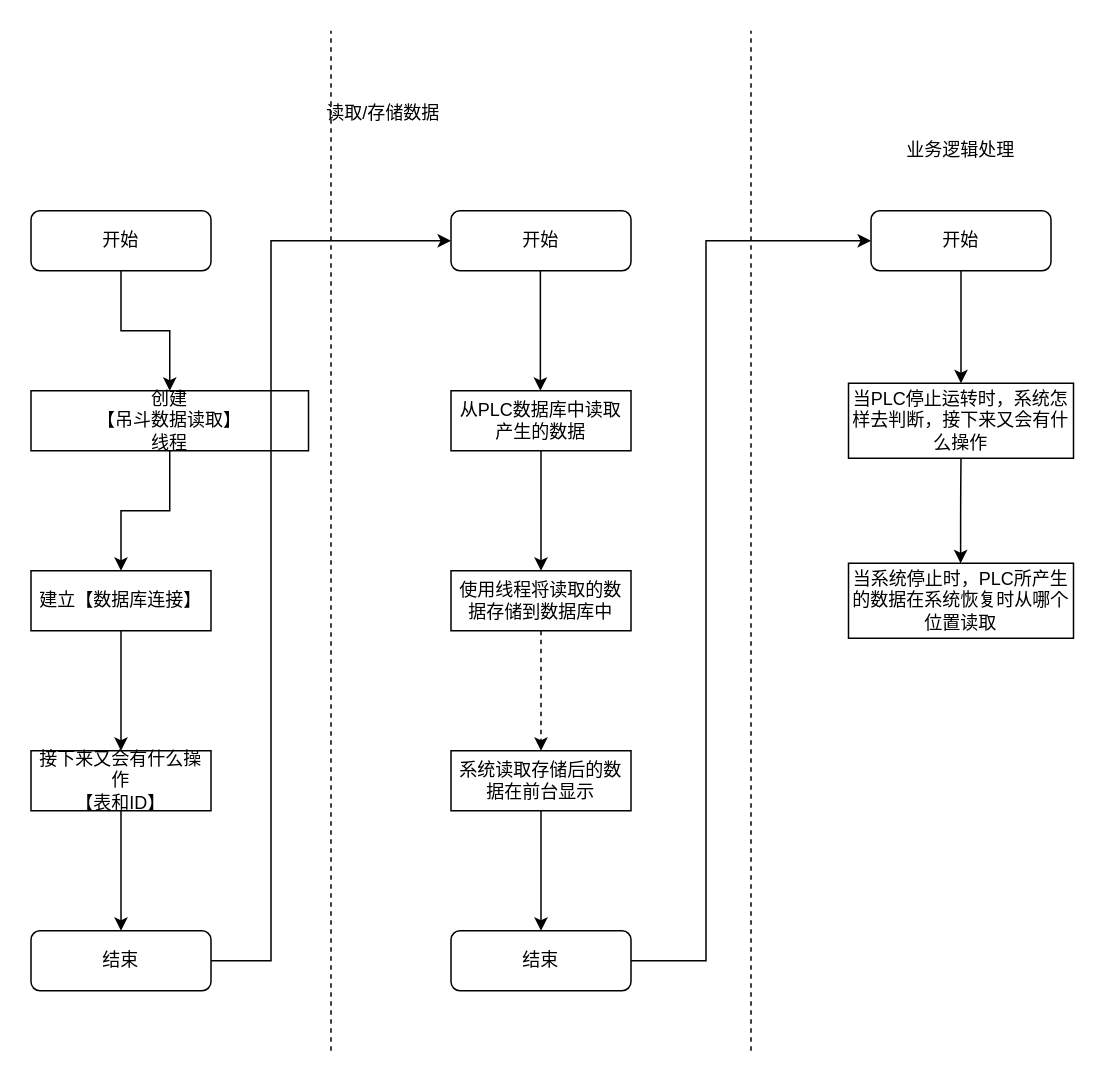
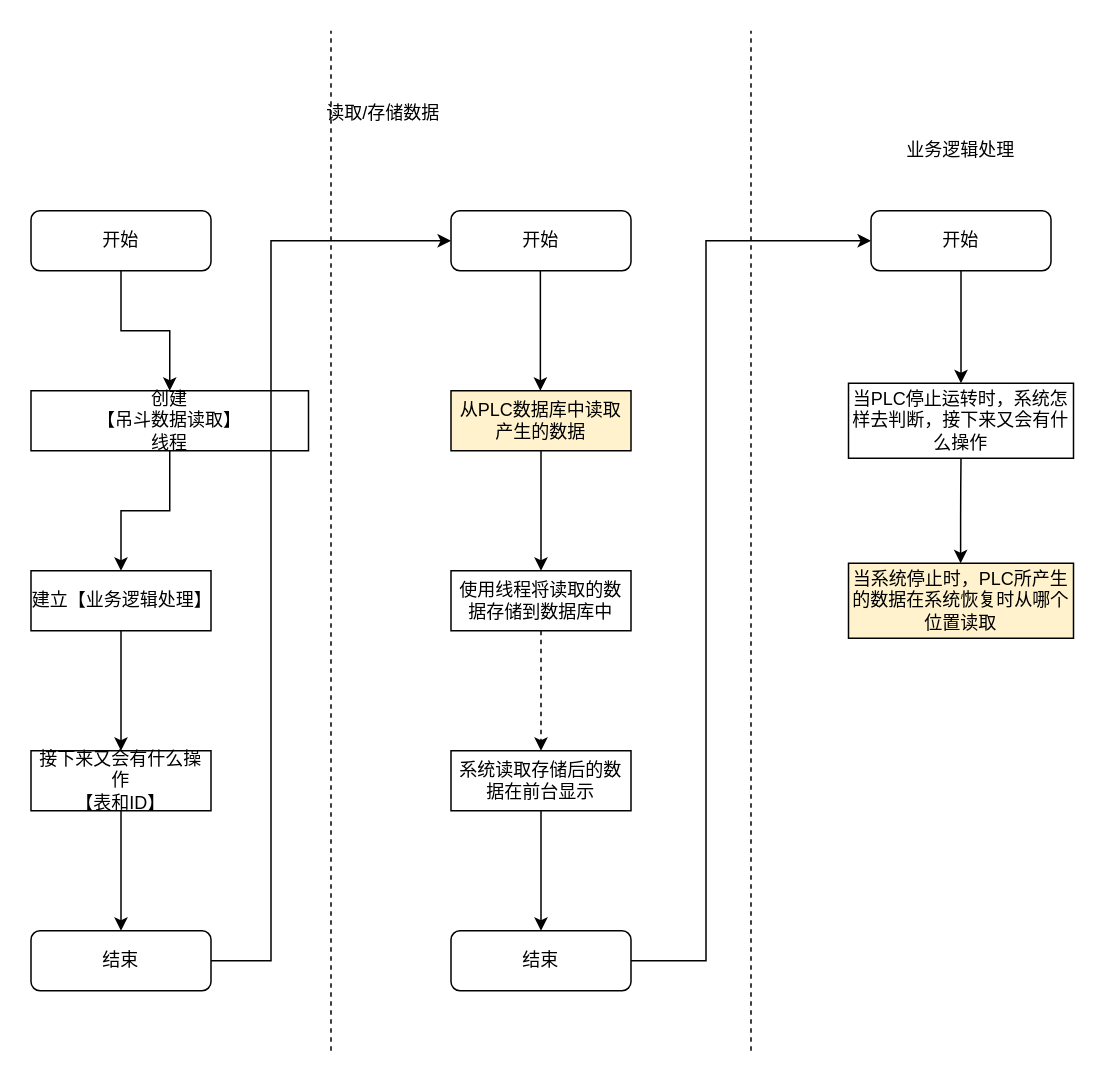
(541, 421) -> (541, 421)
(121, 601) -> (121, 601)
(961, 601) -> (961, 601)
